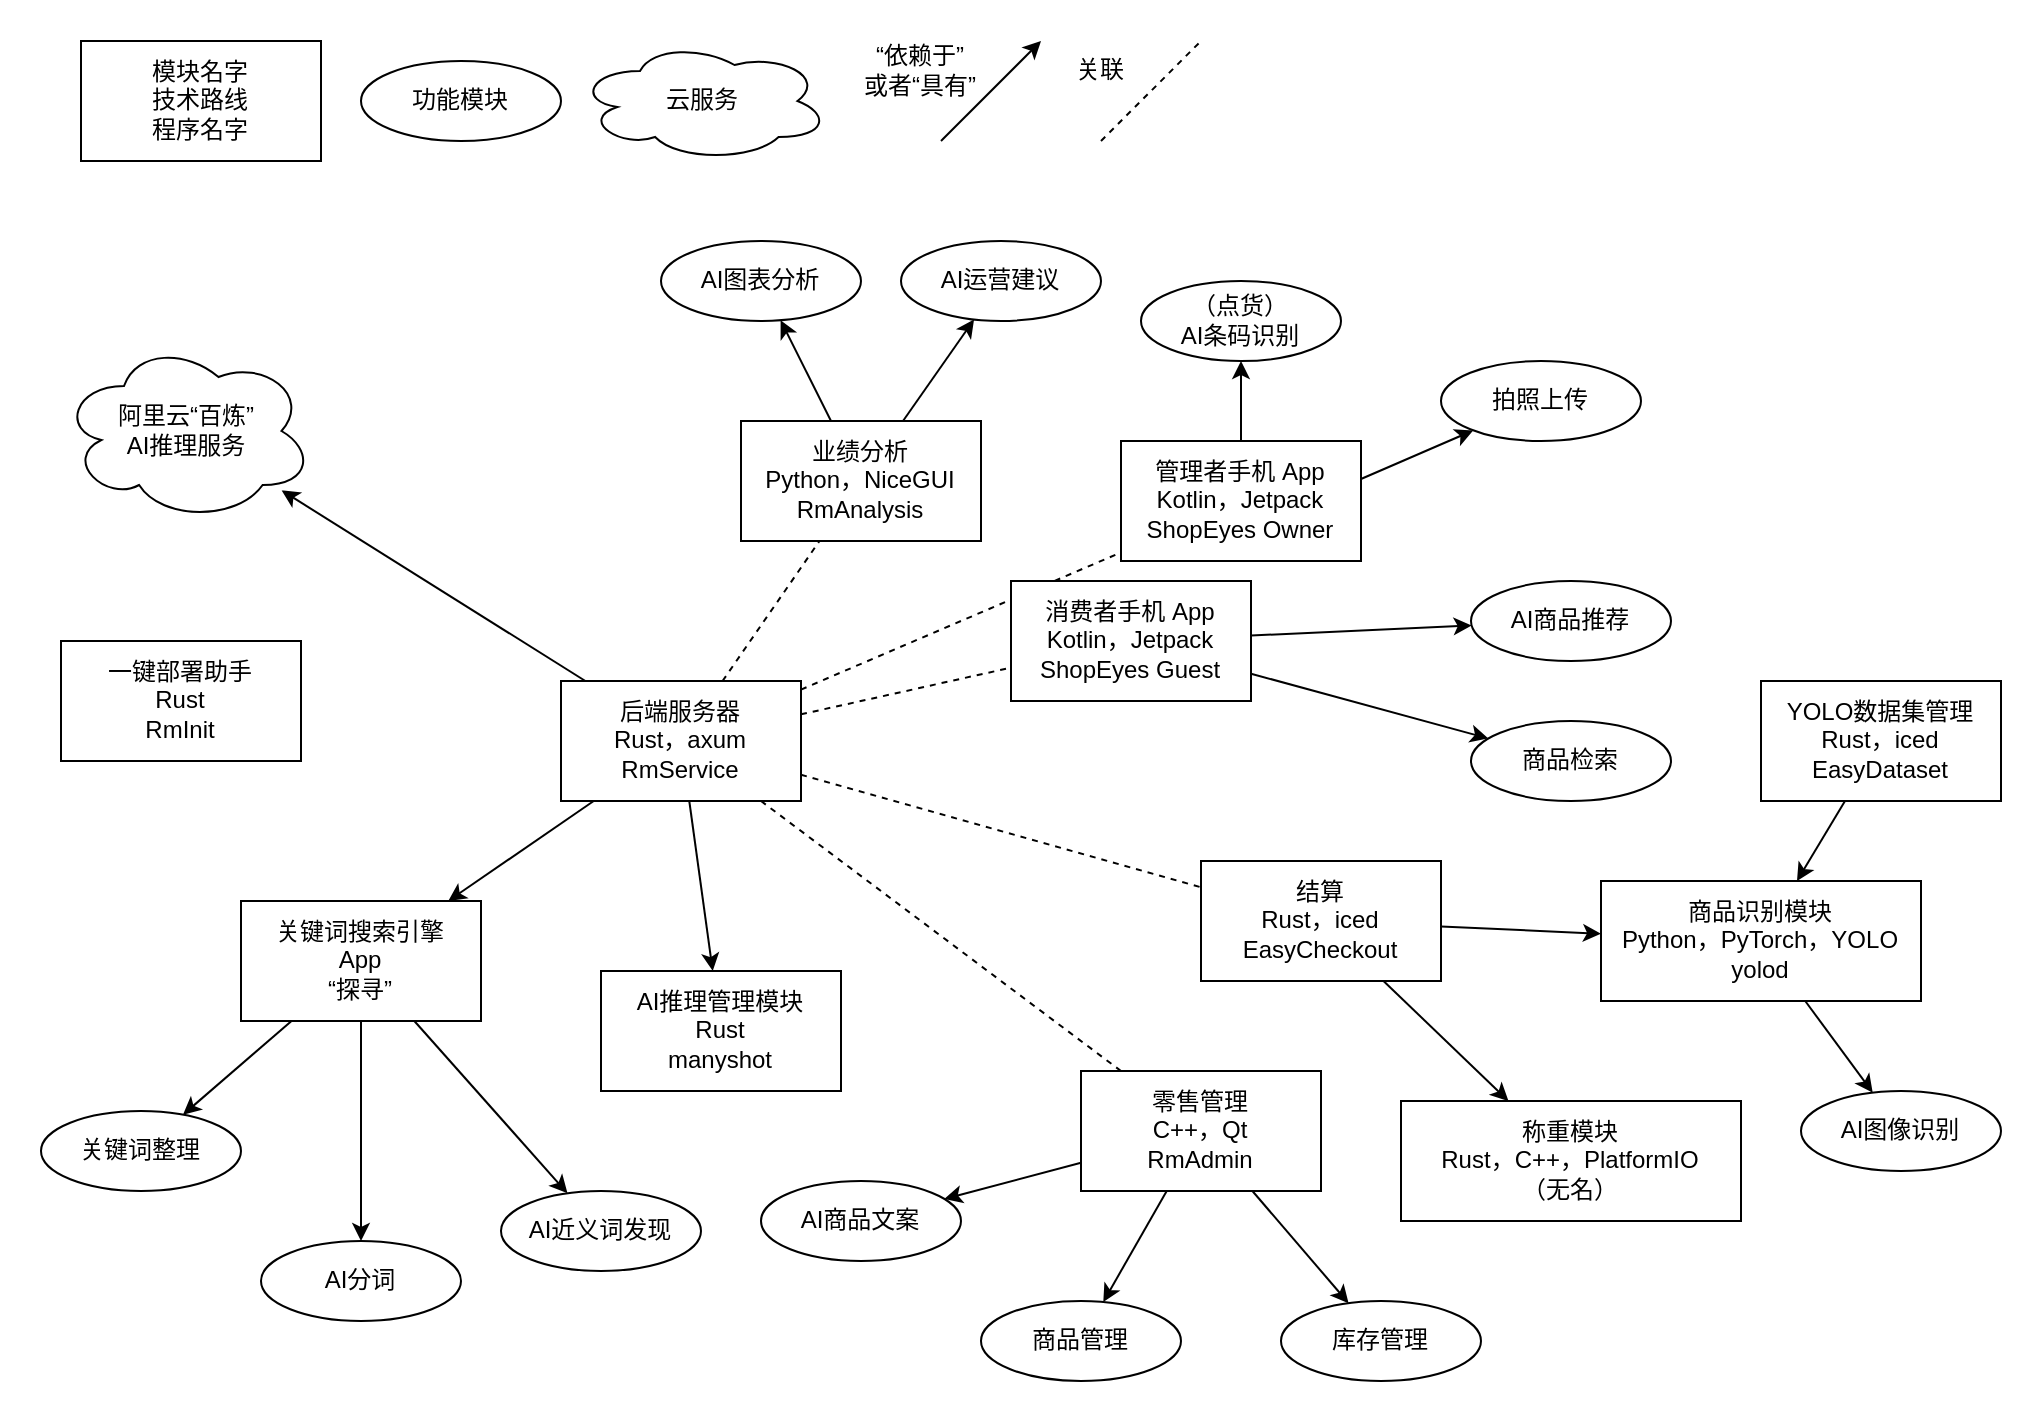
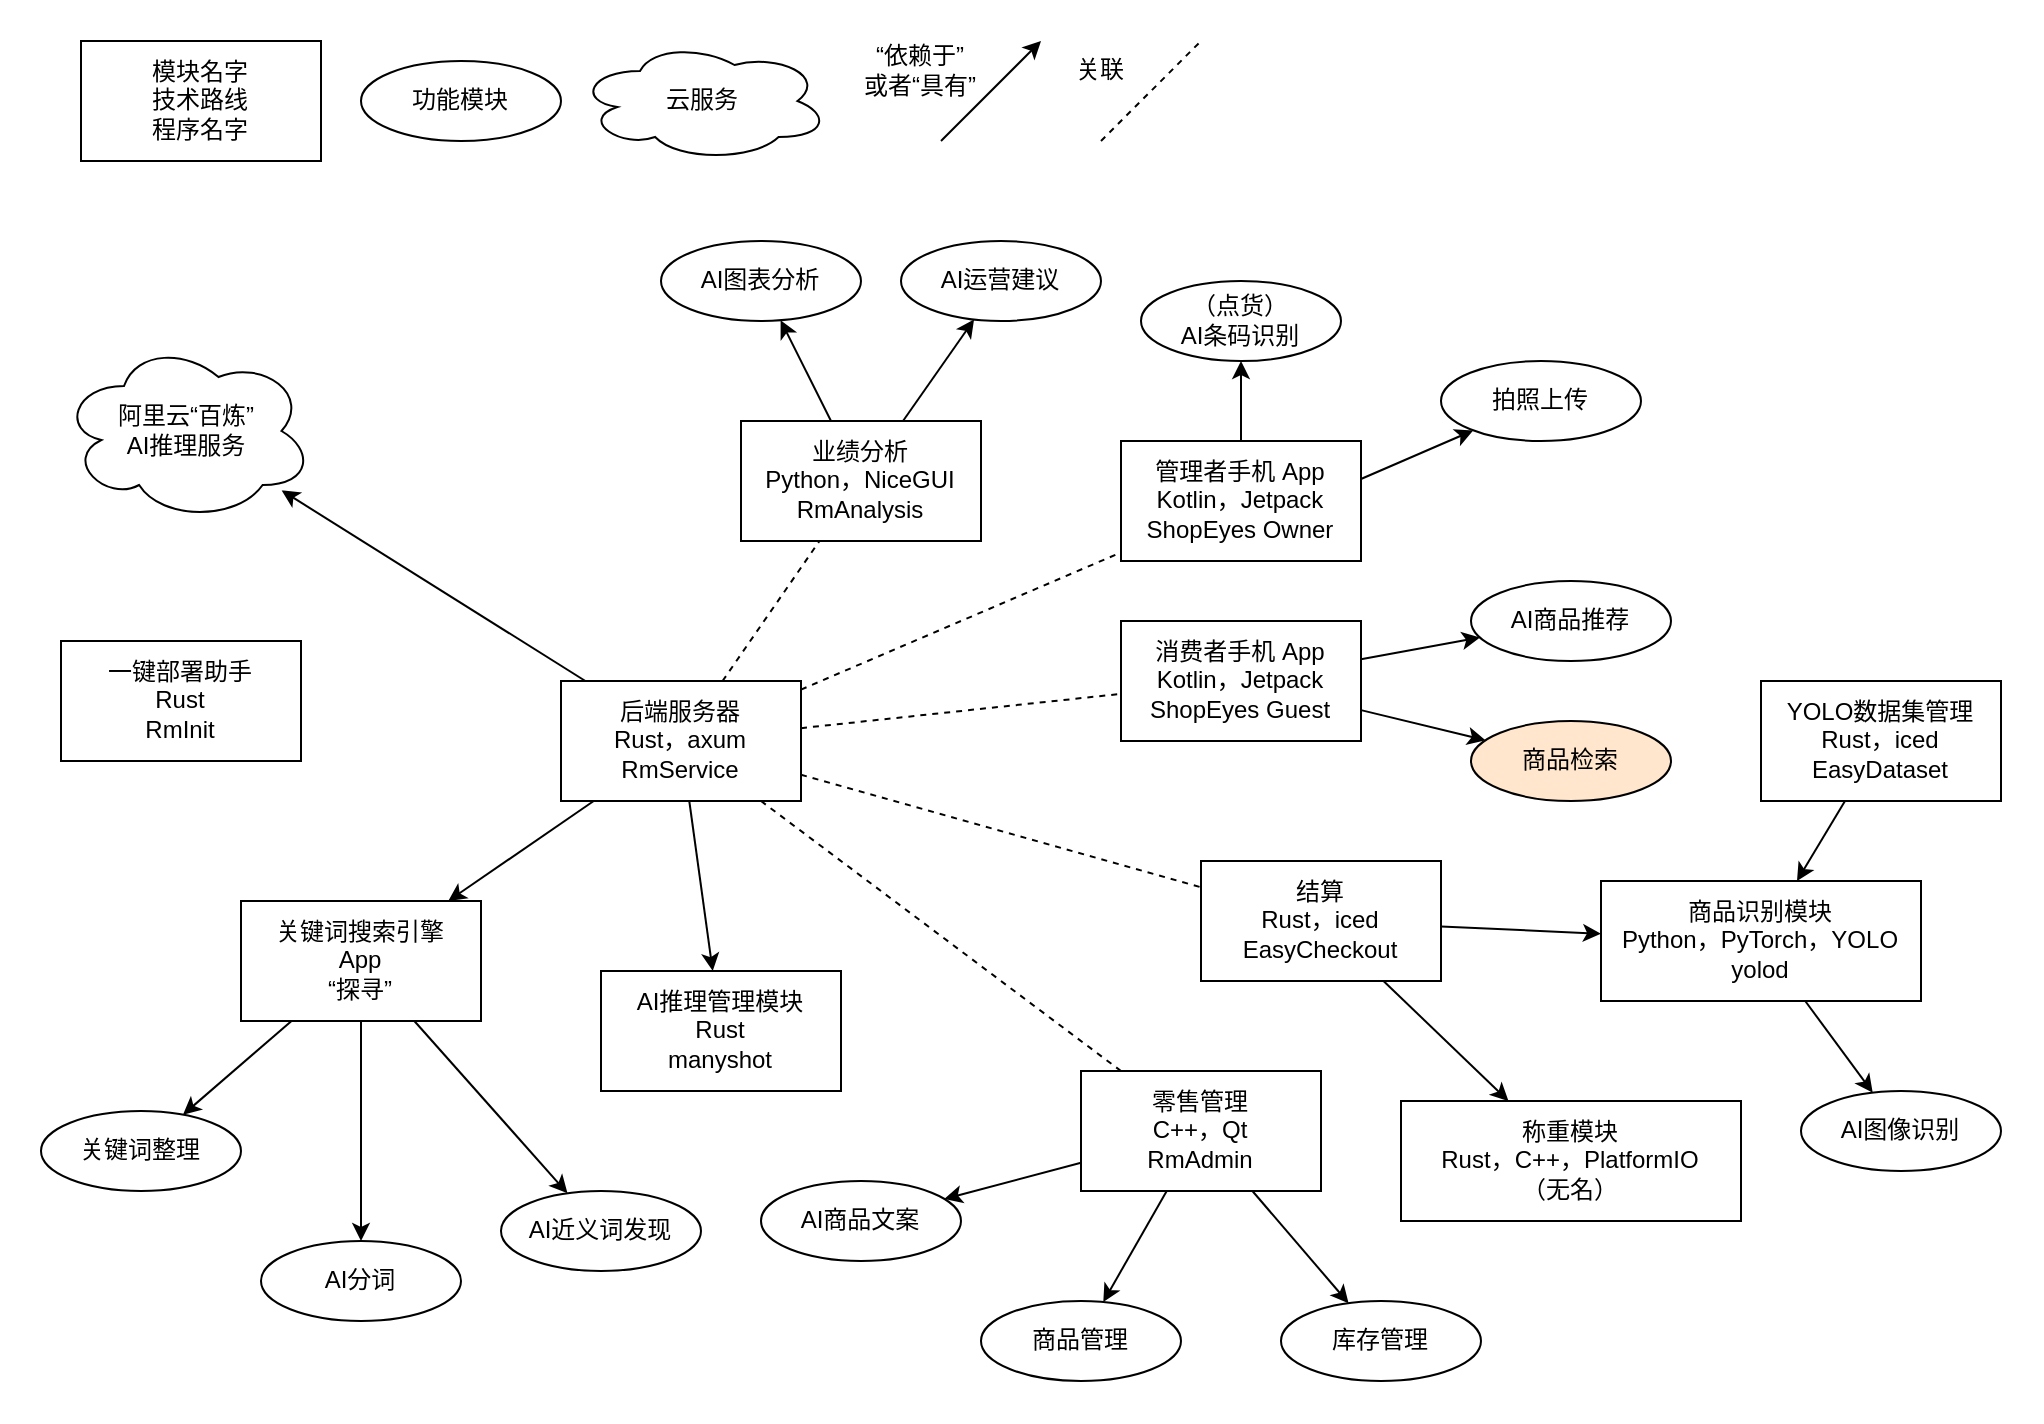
(1131, 641) -> (1241, 681)
(1571, 761) -> (1571, 761)
